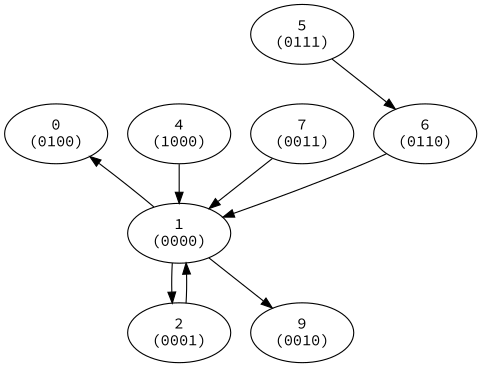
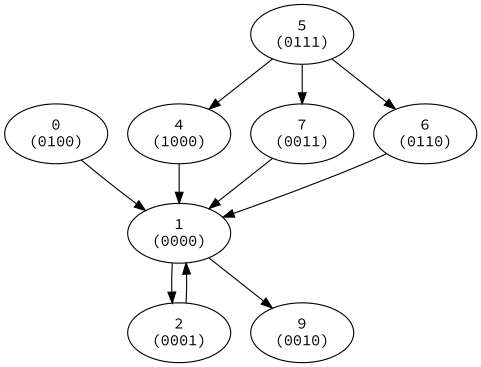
none -> (302, 79)
none -> (245, 81)
(127, 185) -> (108, 182)
